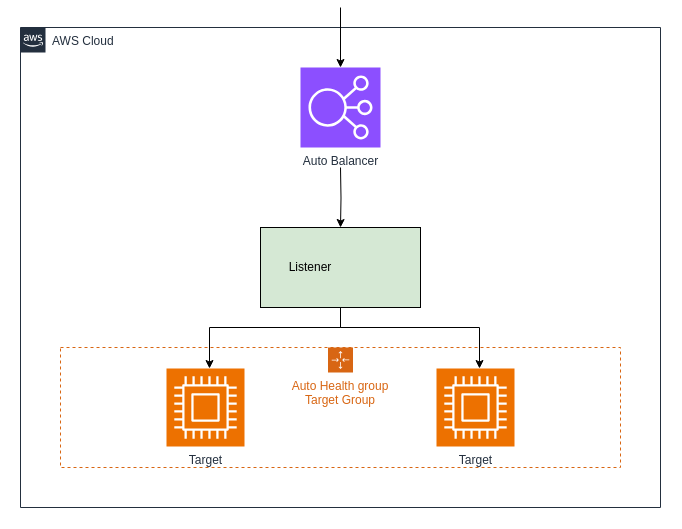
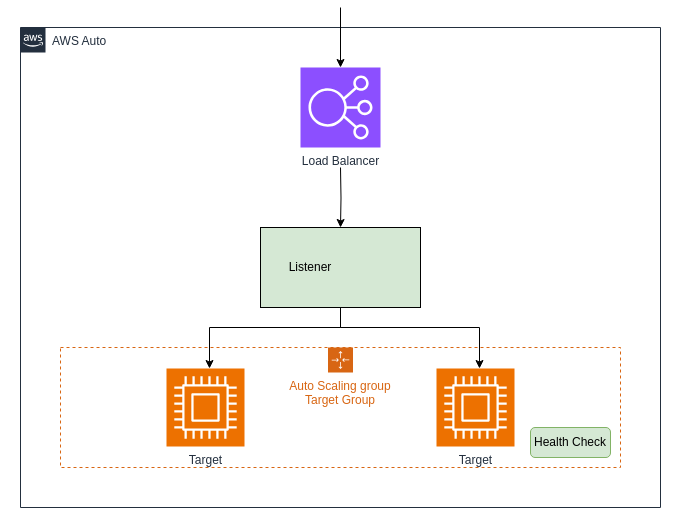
(80, 42) -> (78, 42)
(341, 162) -> (341, 162)
(341, 394) -> (341, 394)
none -> (571, 443)
